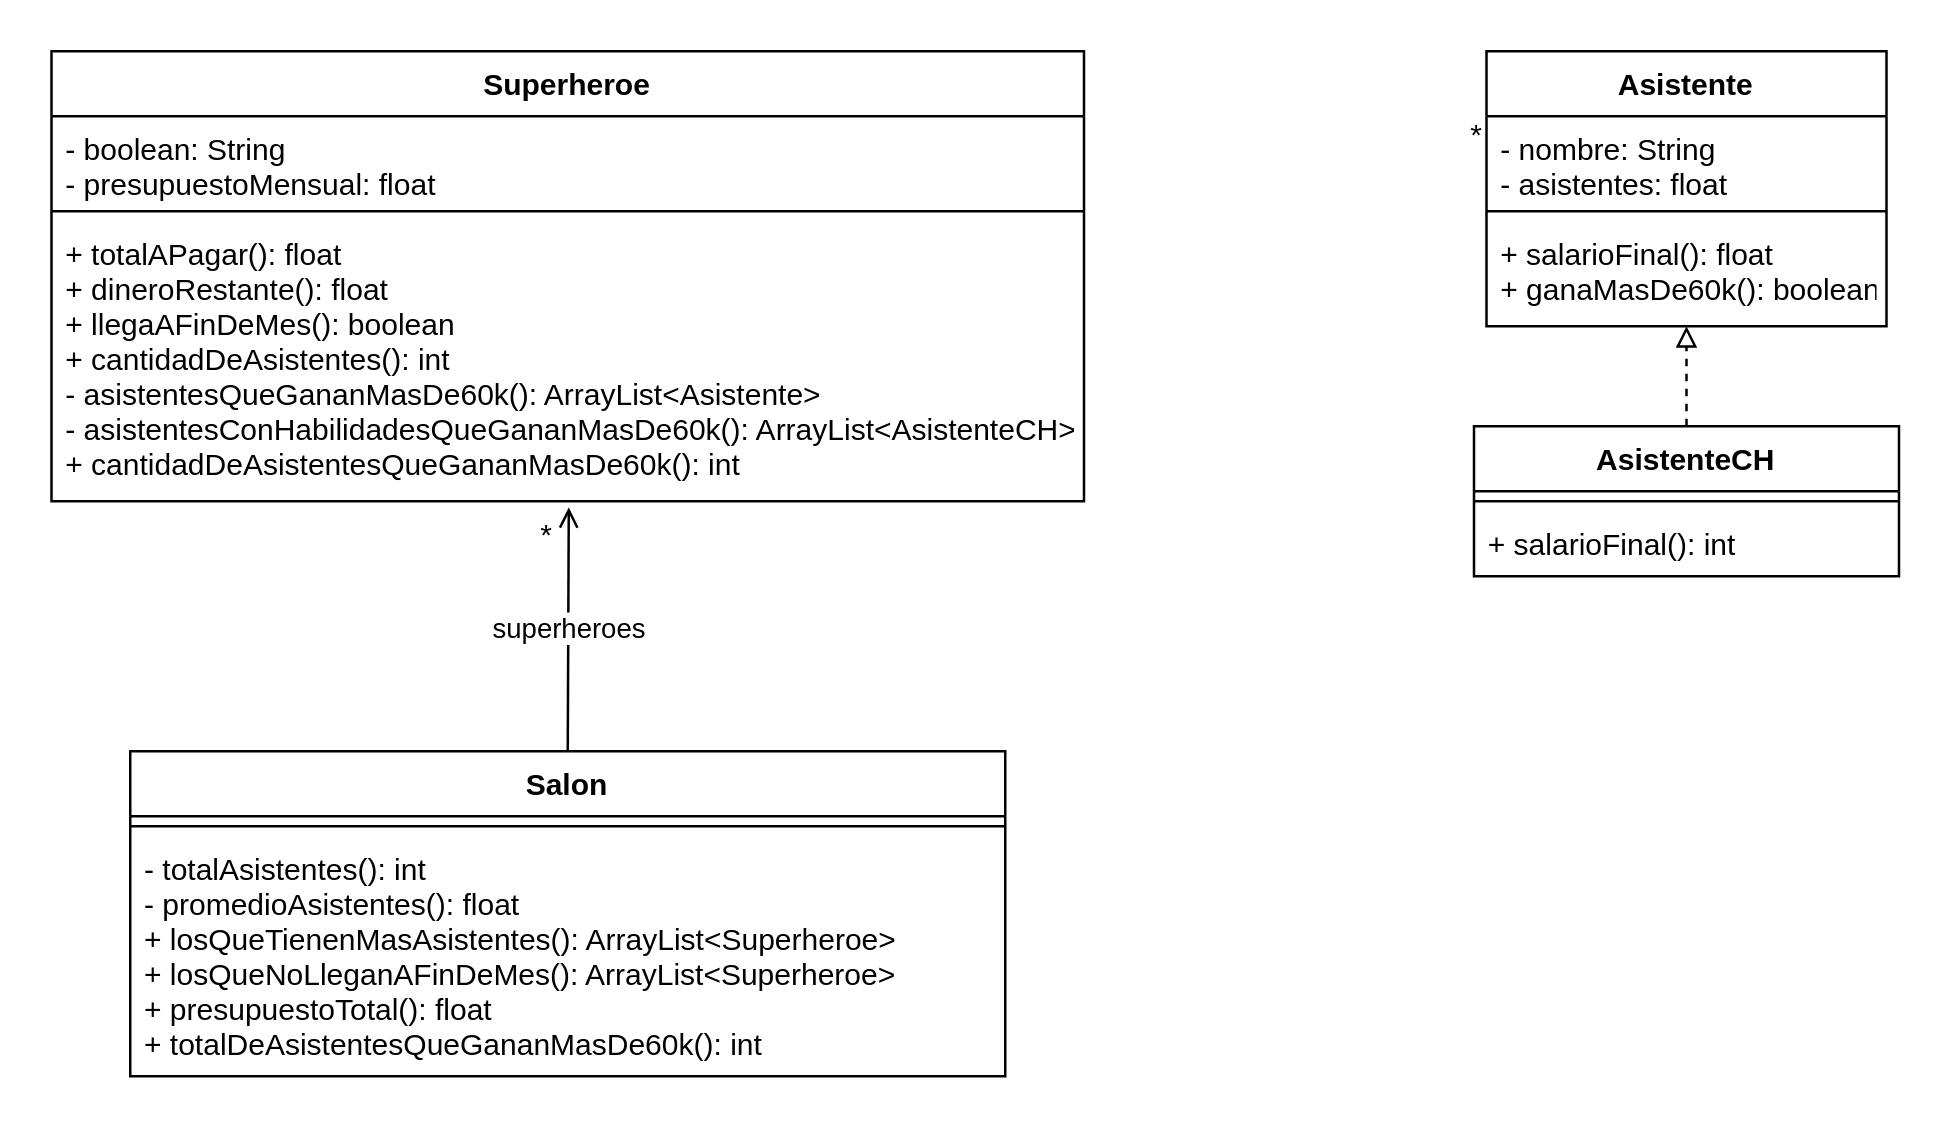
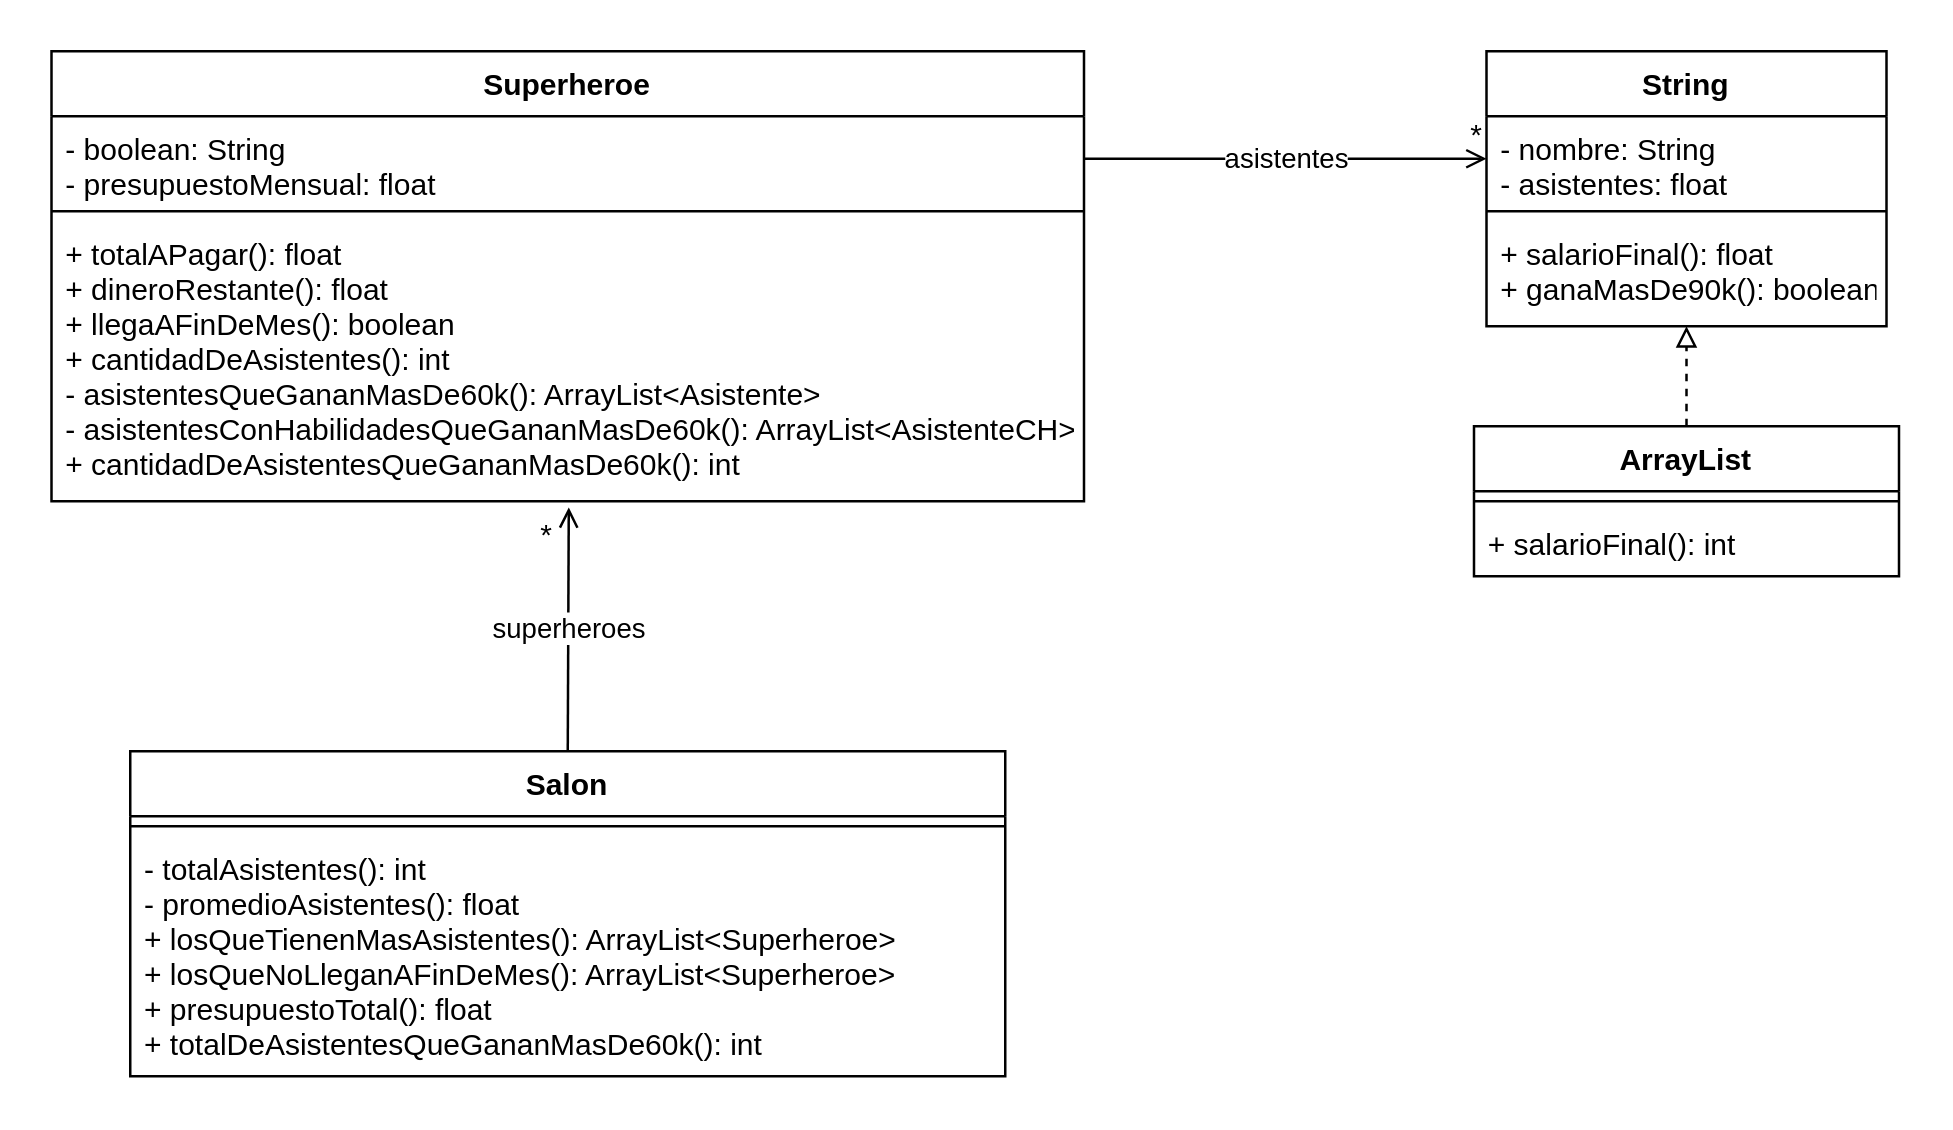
(1685, 85) -> (1685, 85)
none -> (1283, 159)
(1662, 255) -> (1662, 255)
(1685, 460) -> (1685, 460)
